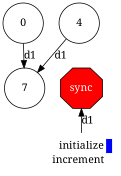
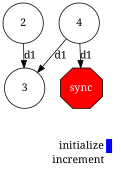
(23, 23) -> (23, 23)
(25, 88) -> (25, 88)
(81, 125) -> (80, 52)
